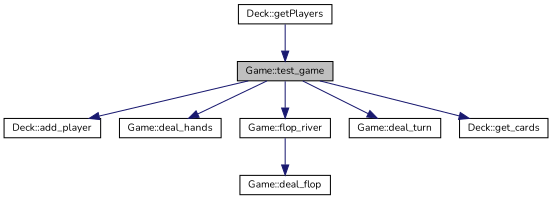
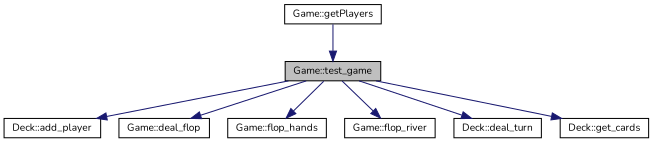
(285, 14) -> (333, 14)
(170, 128) -> (277, 128)
(395, 128) -> (498, 128)
(285, 151) -> (253, 98)
